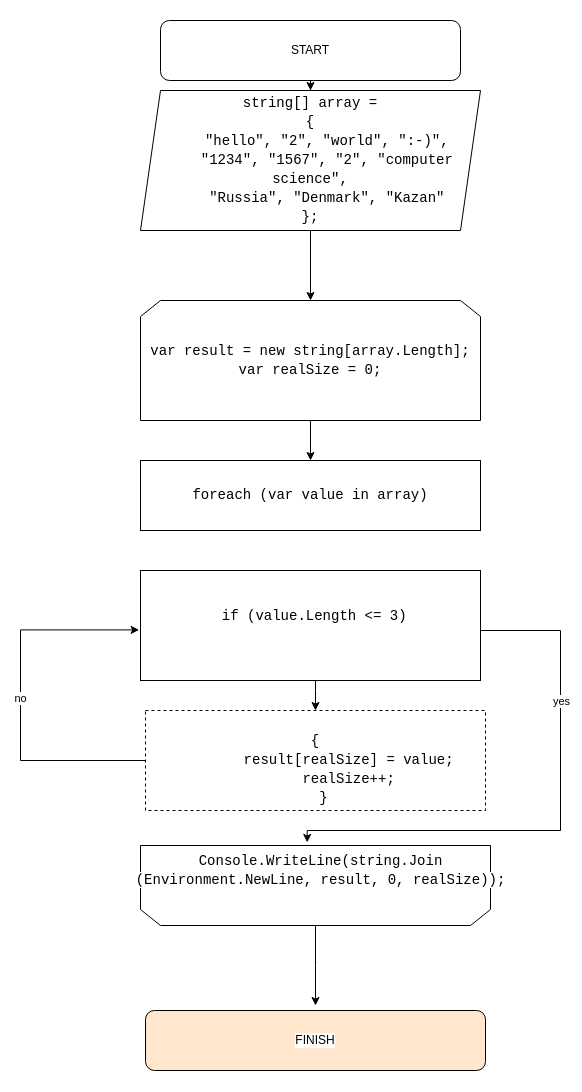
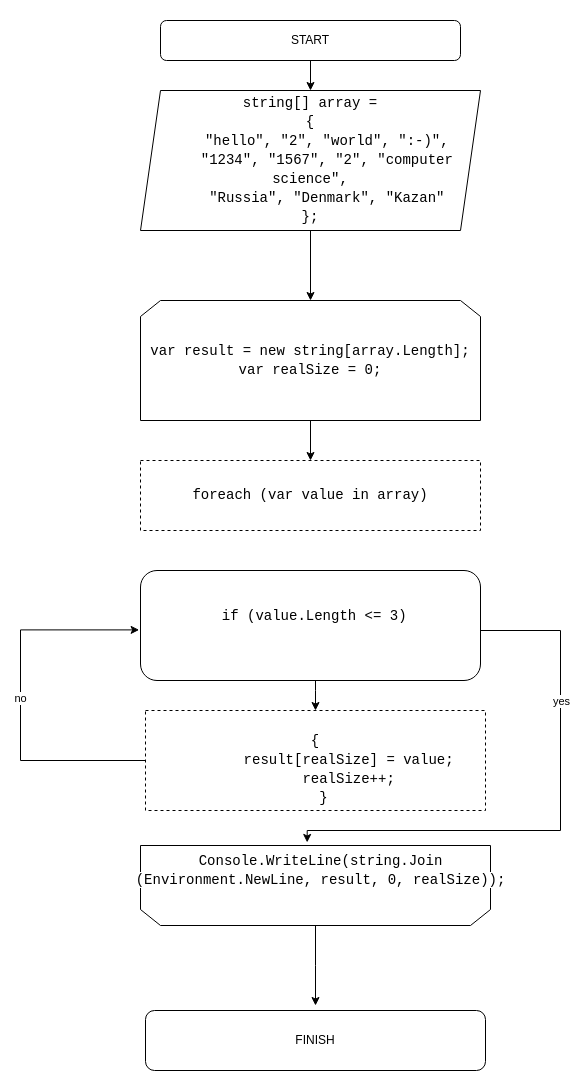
(311, 51) -> (311, 41)
(311, 496) -> (311, 496)
(311, 626) -> (311, 626)
(316, 1041) -> (316, 1041)
